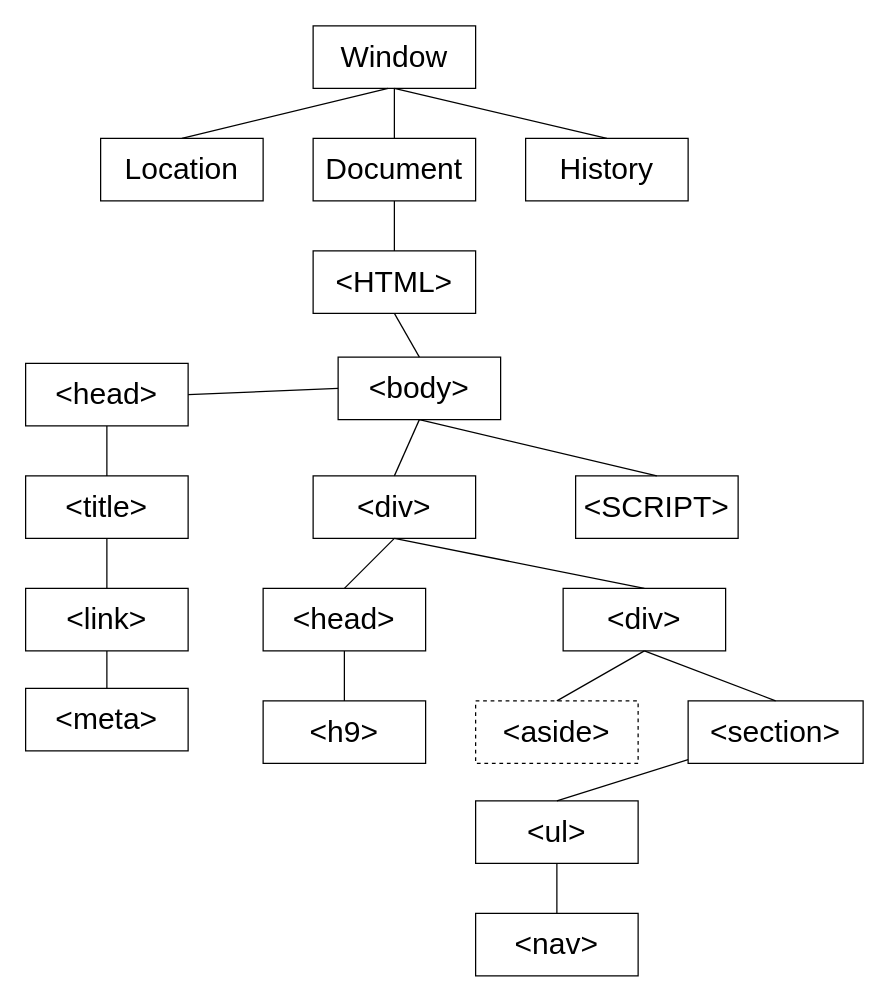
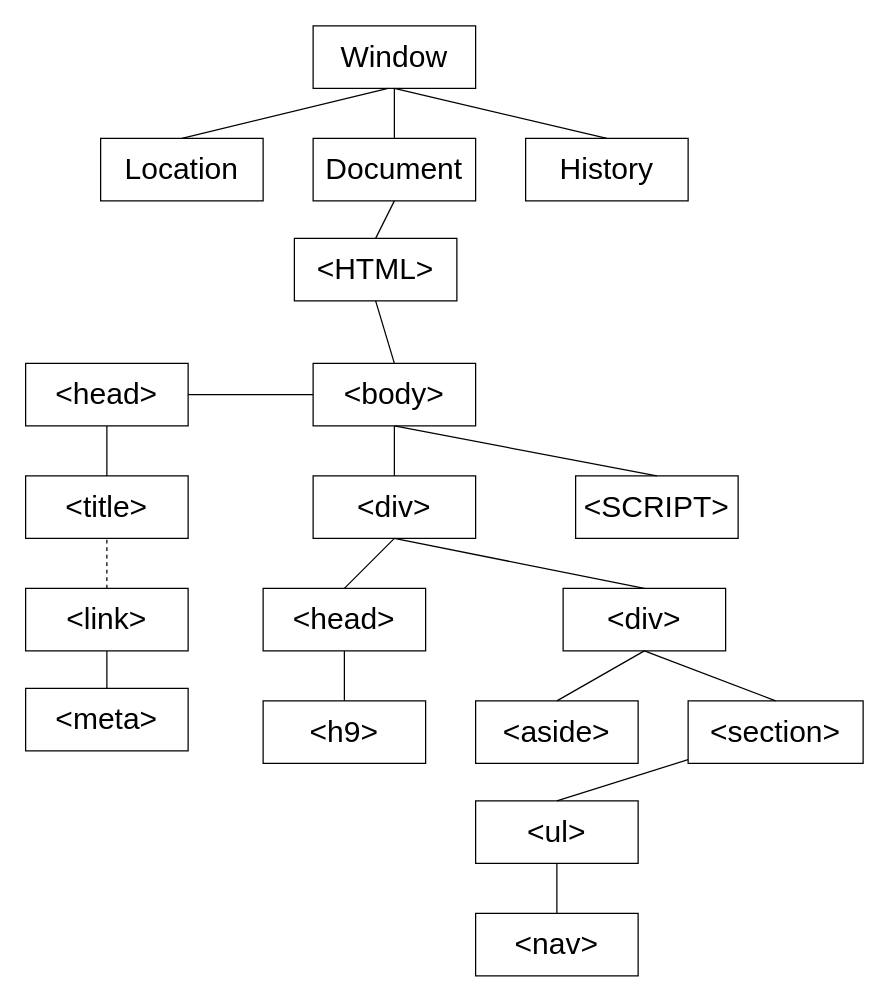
(394, 282) -> (376, 269)
(419, 388) -> (394, 394)
(107, 562) -> (107, 562)
(557, 732) -> (557, 732)
